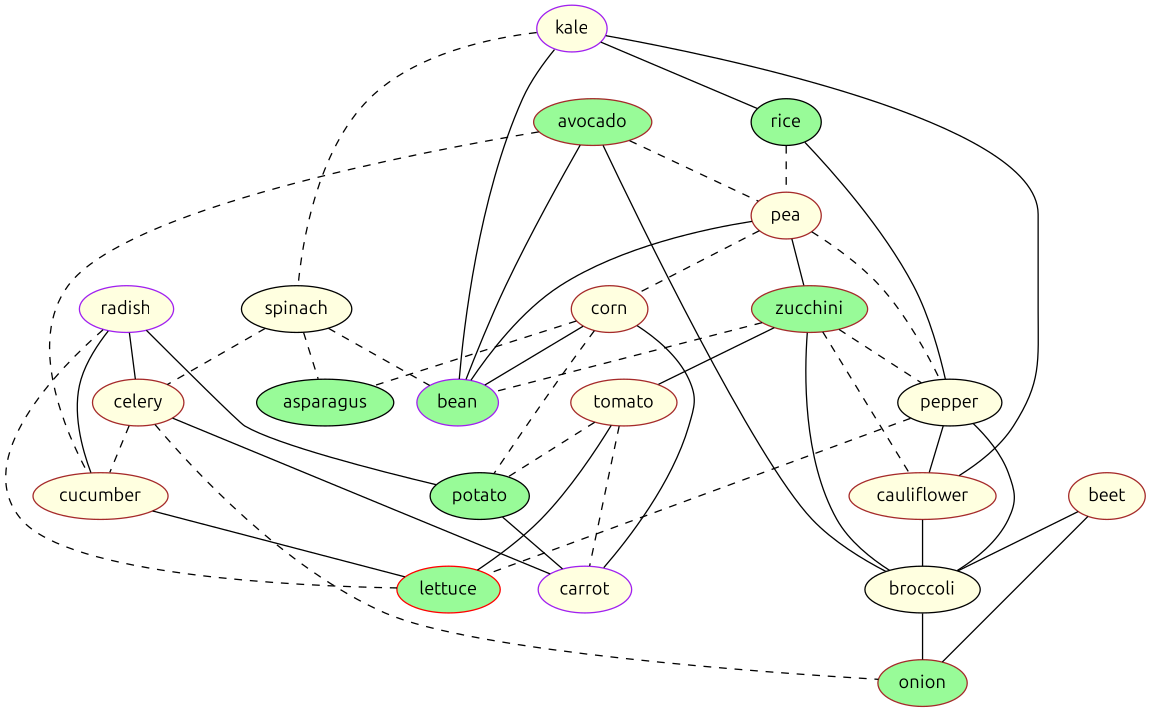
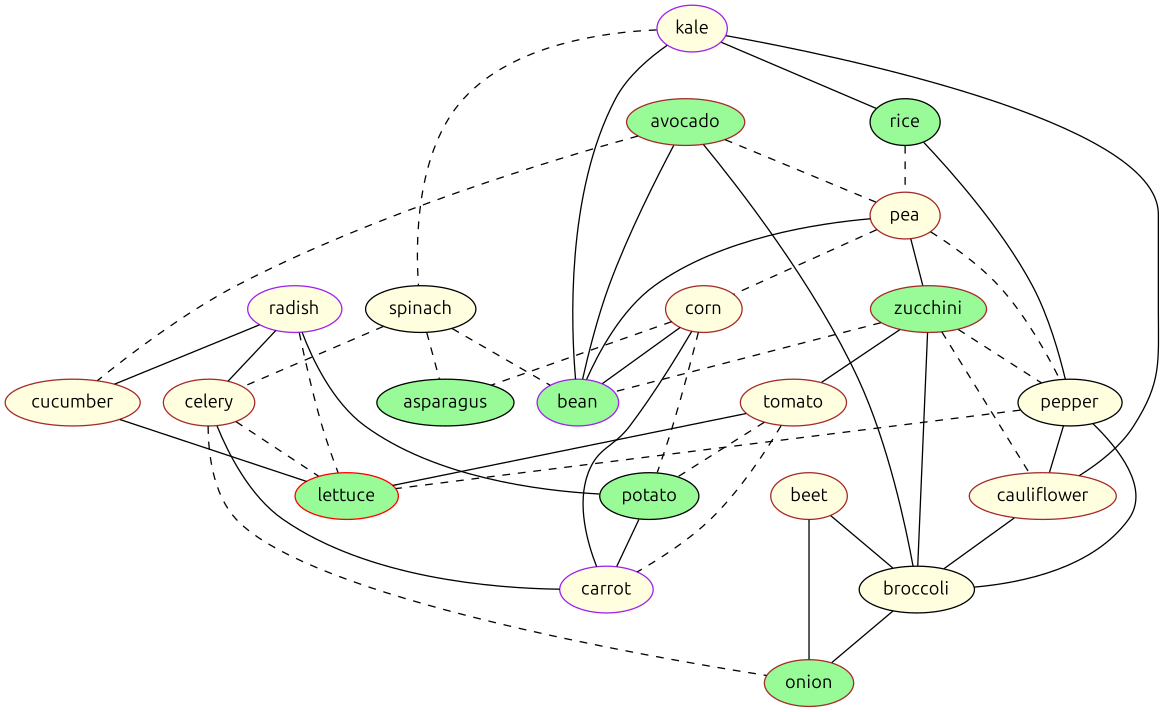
(119, 449) -> (277, 449)
